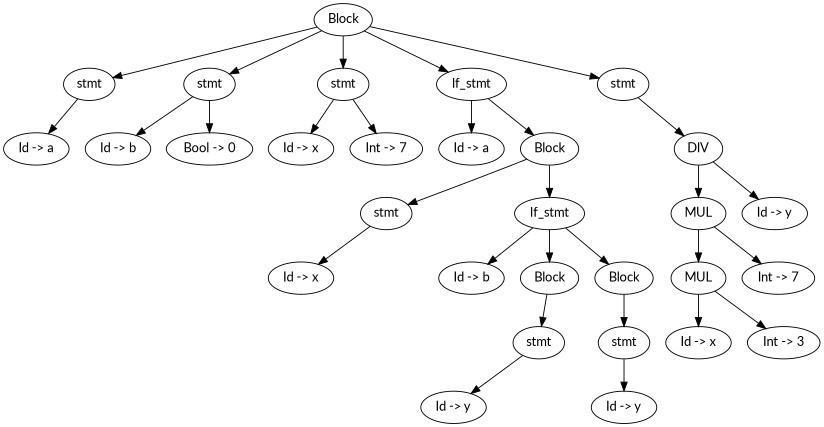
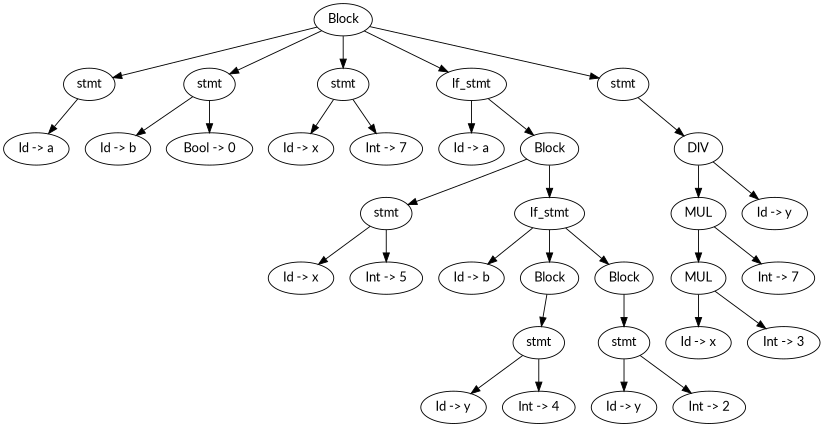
none -> (386, 278)
none -> (539, 407)
none -> (709, 407)
